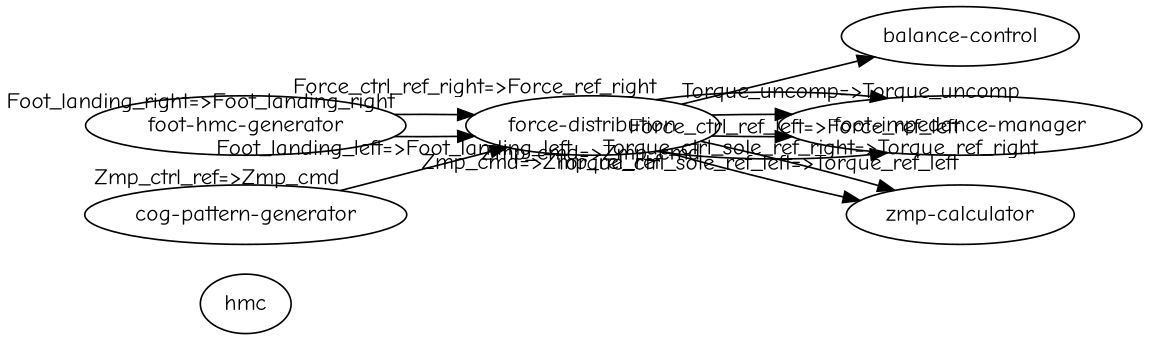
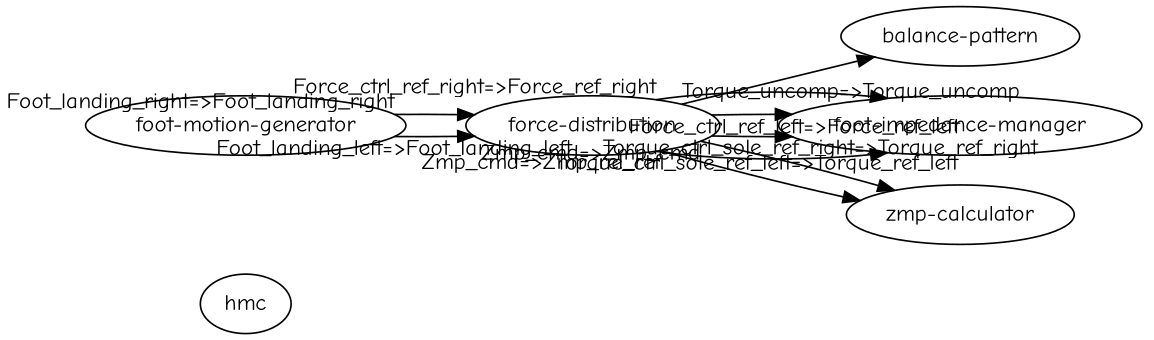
(960, 36) -> (960, 36)
(246, 126) -> (246, 126)
(246, 215) -> none
